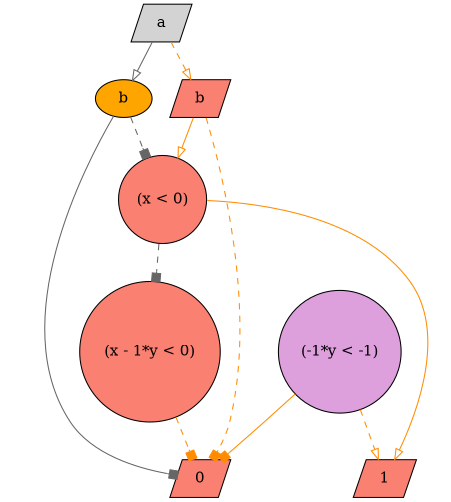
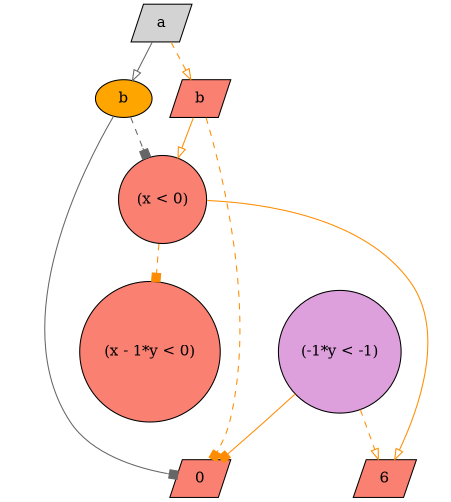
(158, 258) -> (158, 258)
(183, 433) -> none
(385, 479) -> (385, 479)
